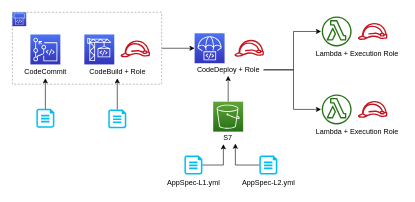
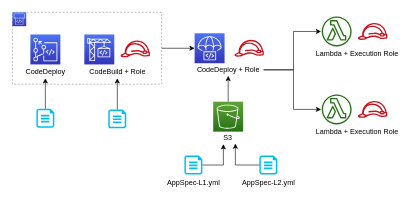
(46, 72) -> (46, 72)
(228, 138) -> (228, 138)
